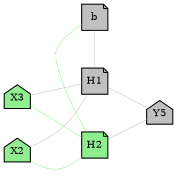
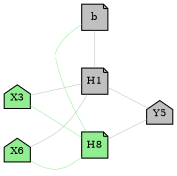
(95, 145) -> (95, 145)
(17, 151) -> (17, 151)
